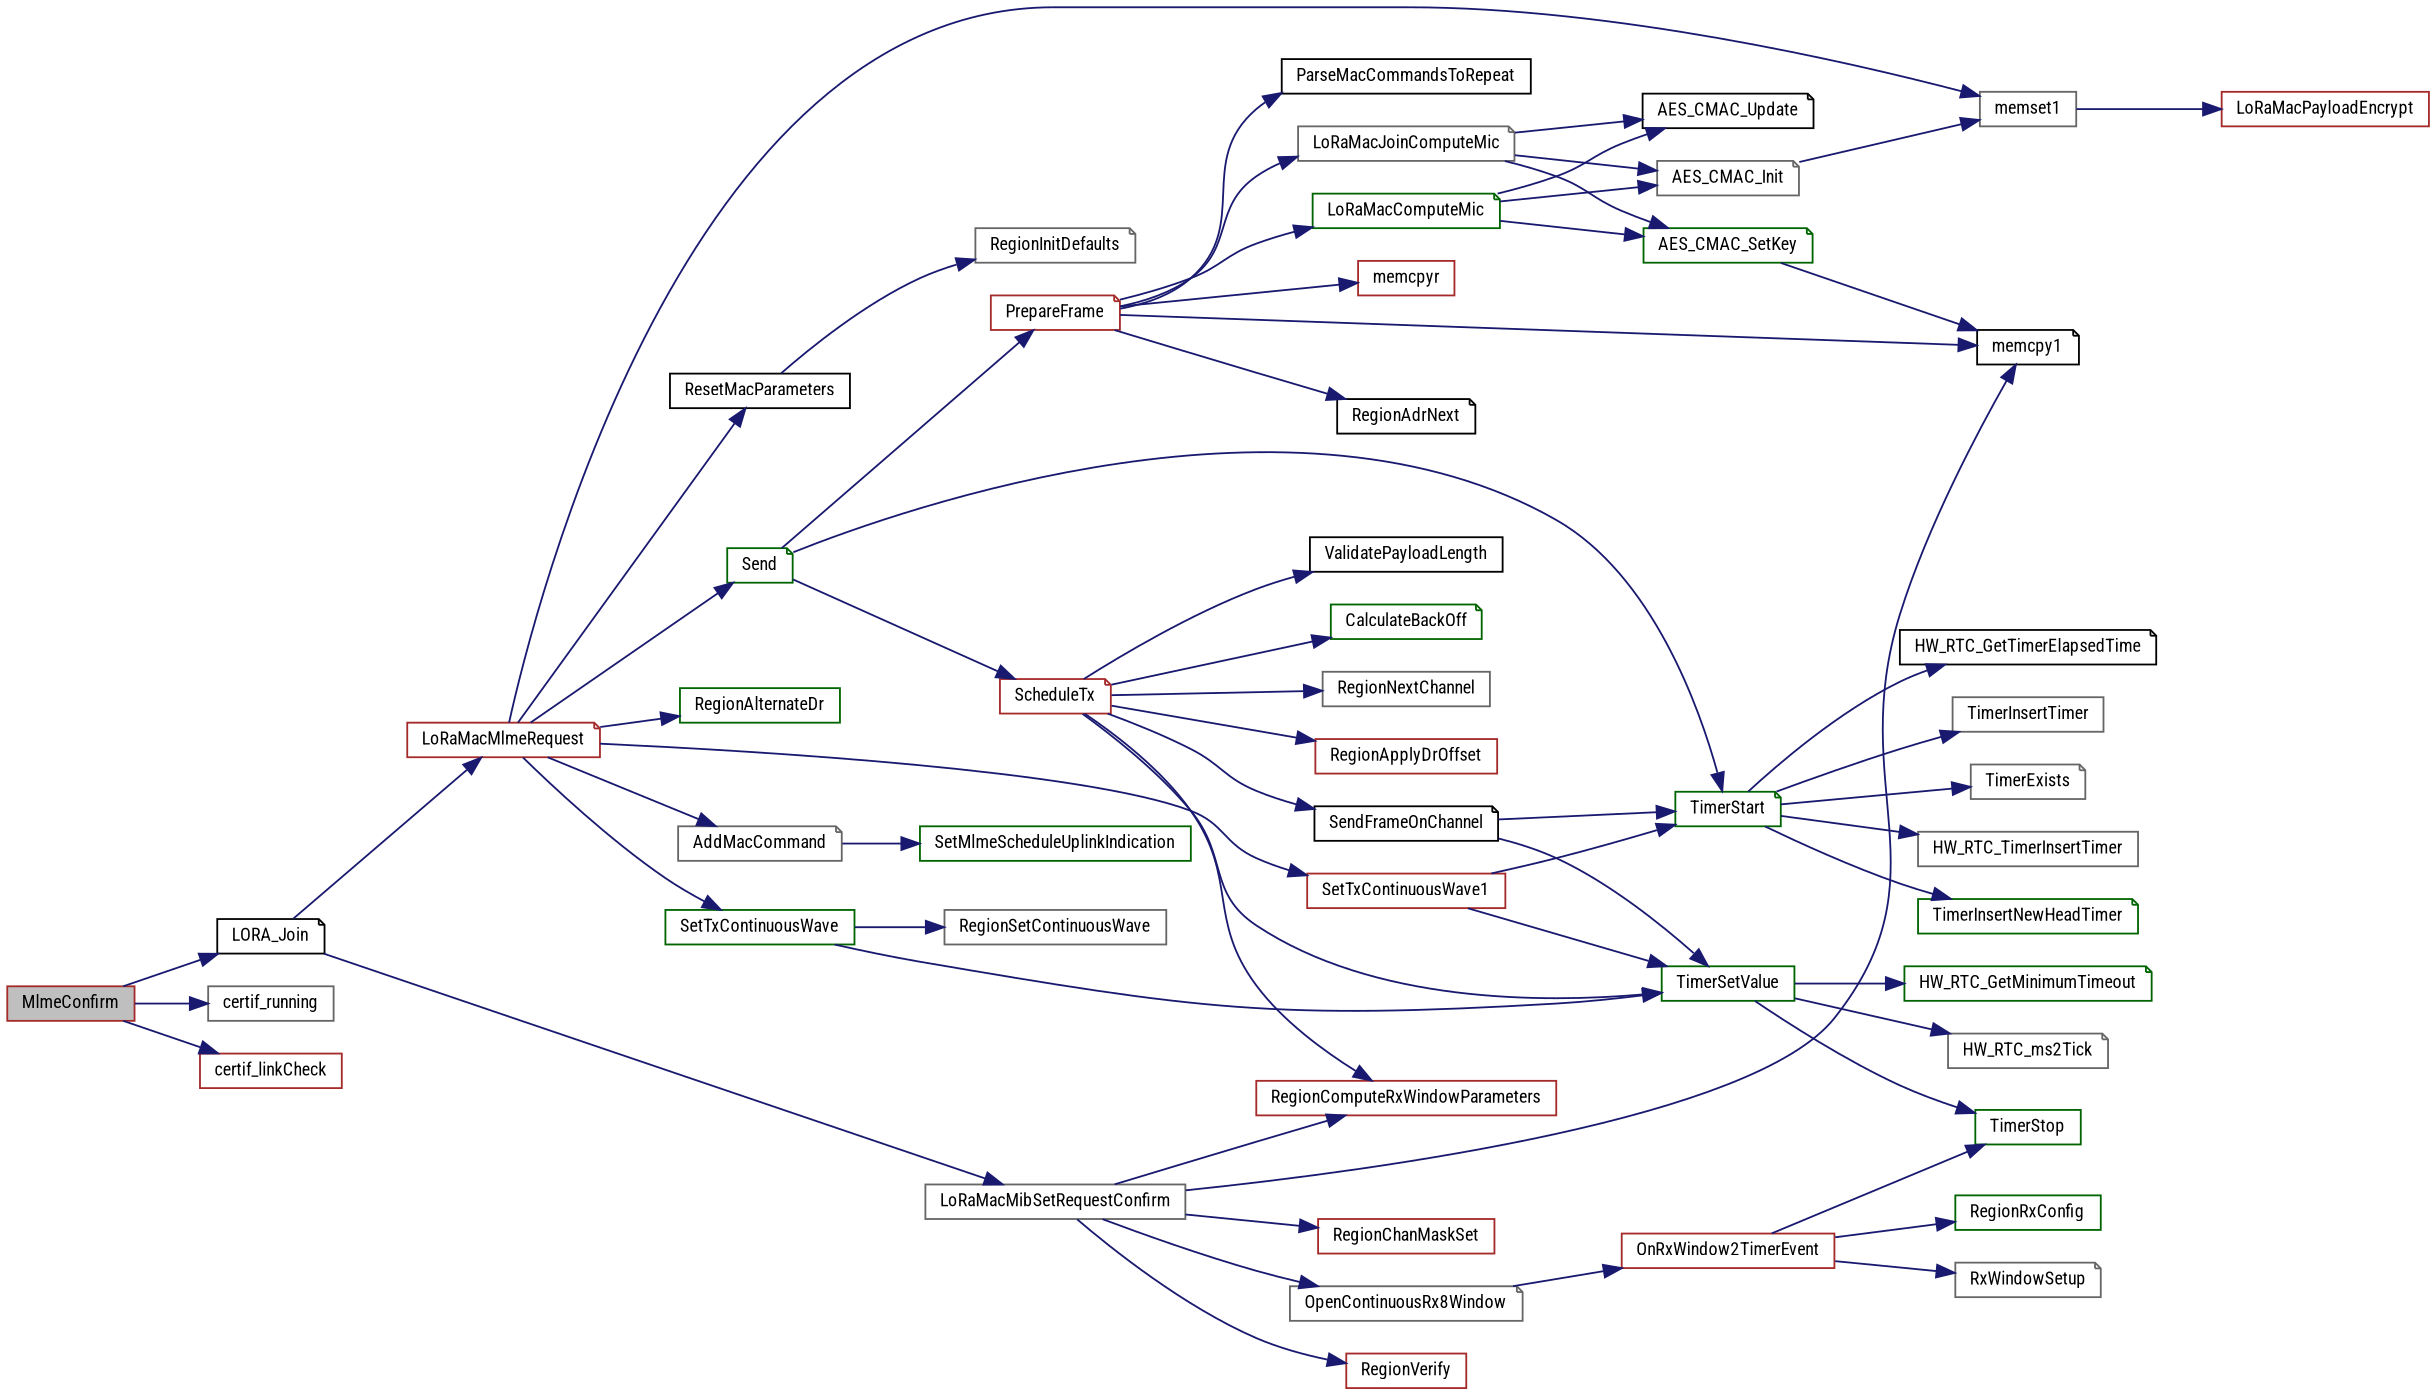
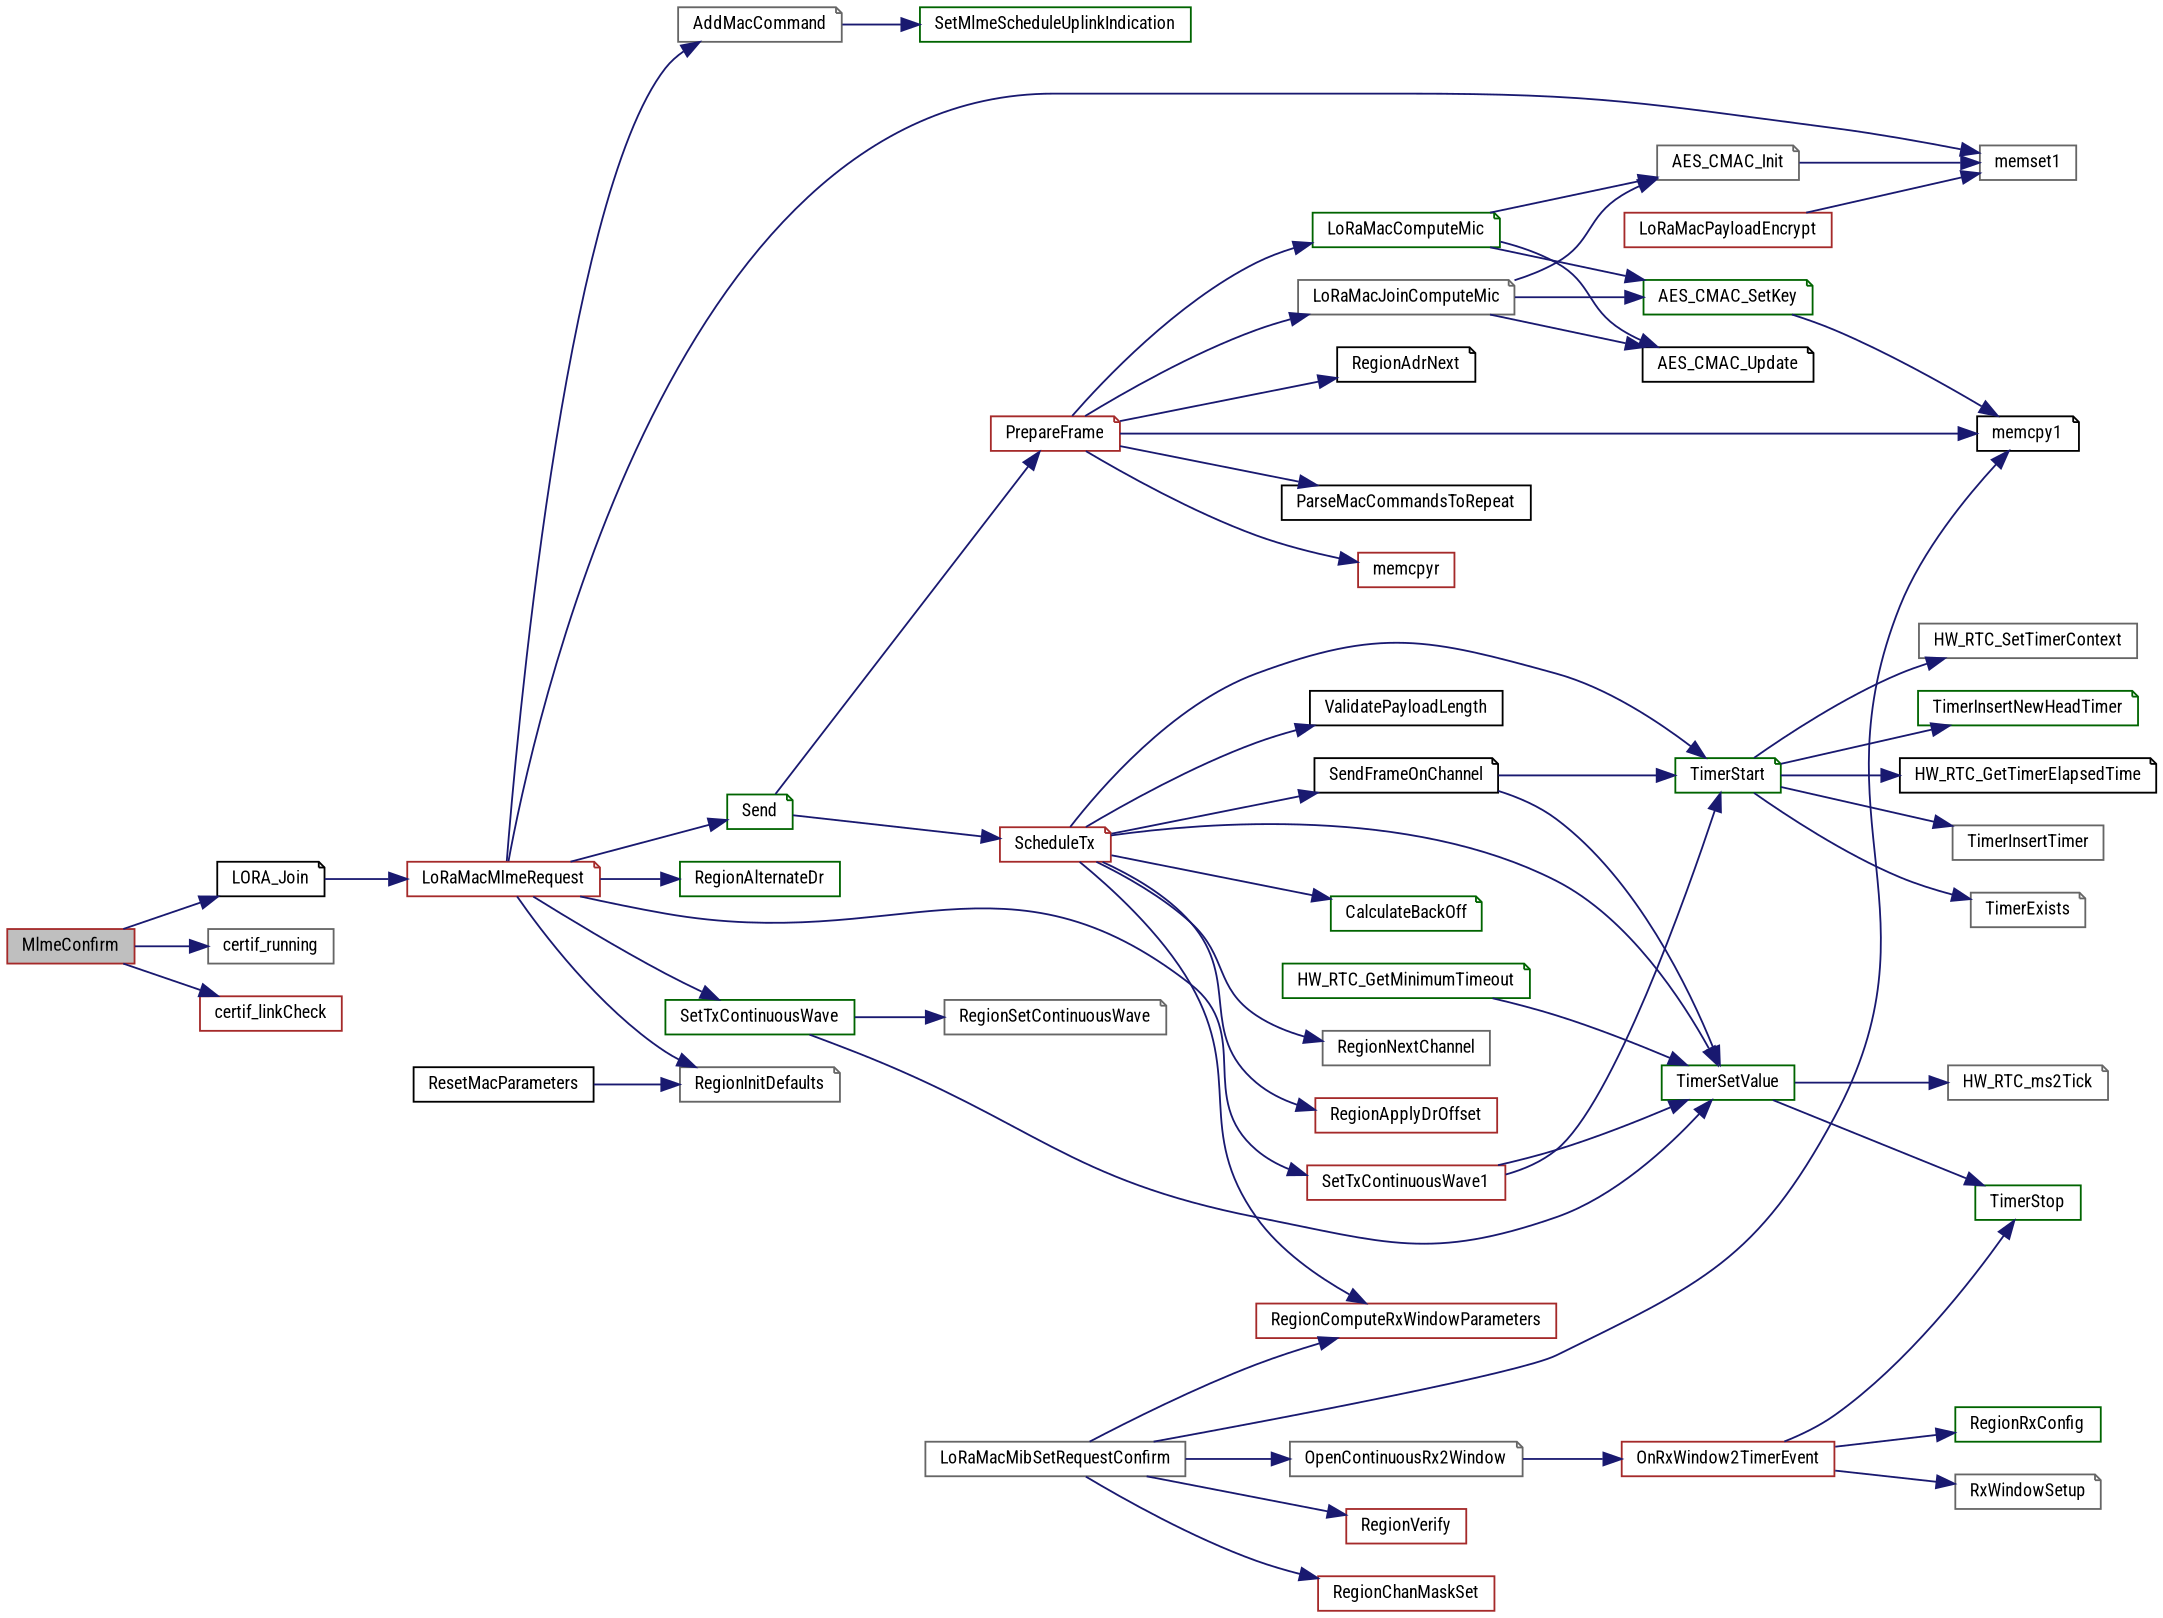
(2140, 109) -> (1884, 195)
(1327, 455) -> (1361, 646)
(626, 573) -> (590, 986)
(2028, 849) -> (2028, 641)
(1055, 927) -> (1055, 1017)
(1840, 984) -> (1583, 1024)
(655, 1066) -> none
(1406, 1304) -> (1406, 1459)
